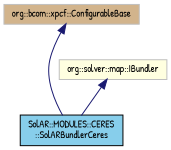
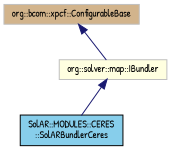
(49, 74) -> (95, 46)
